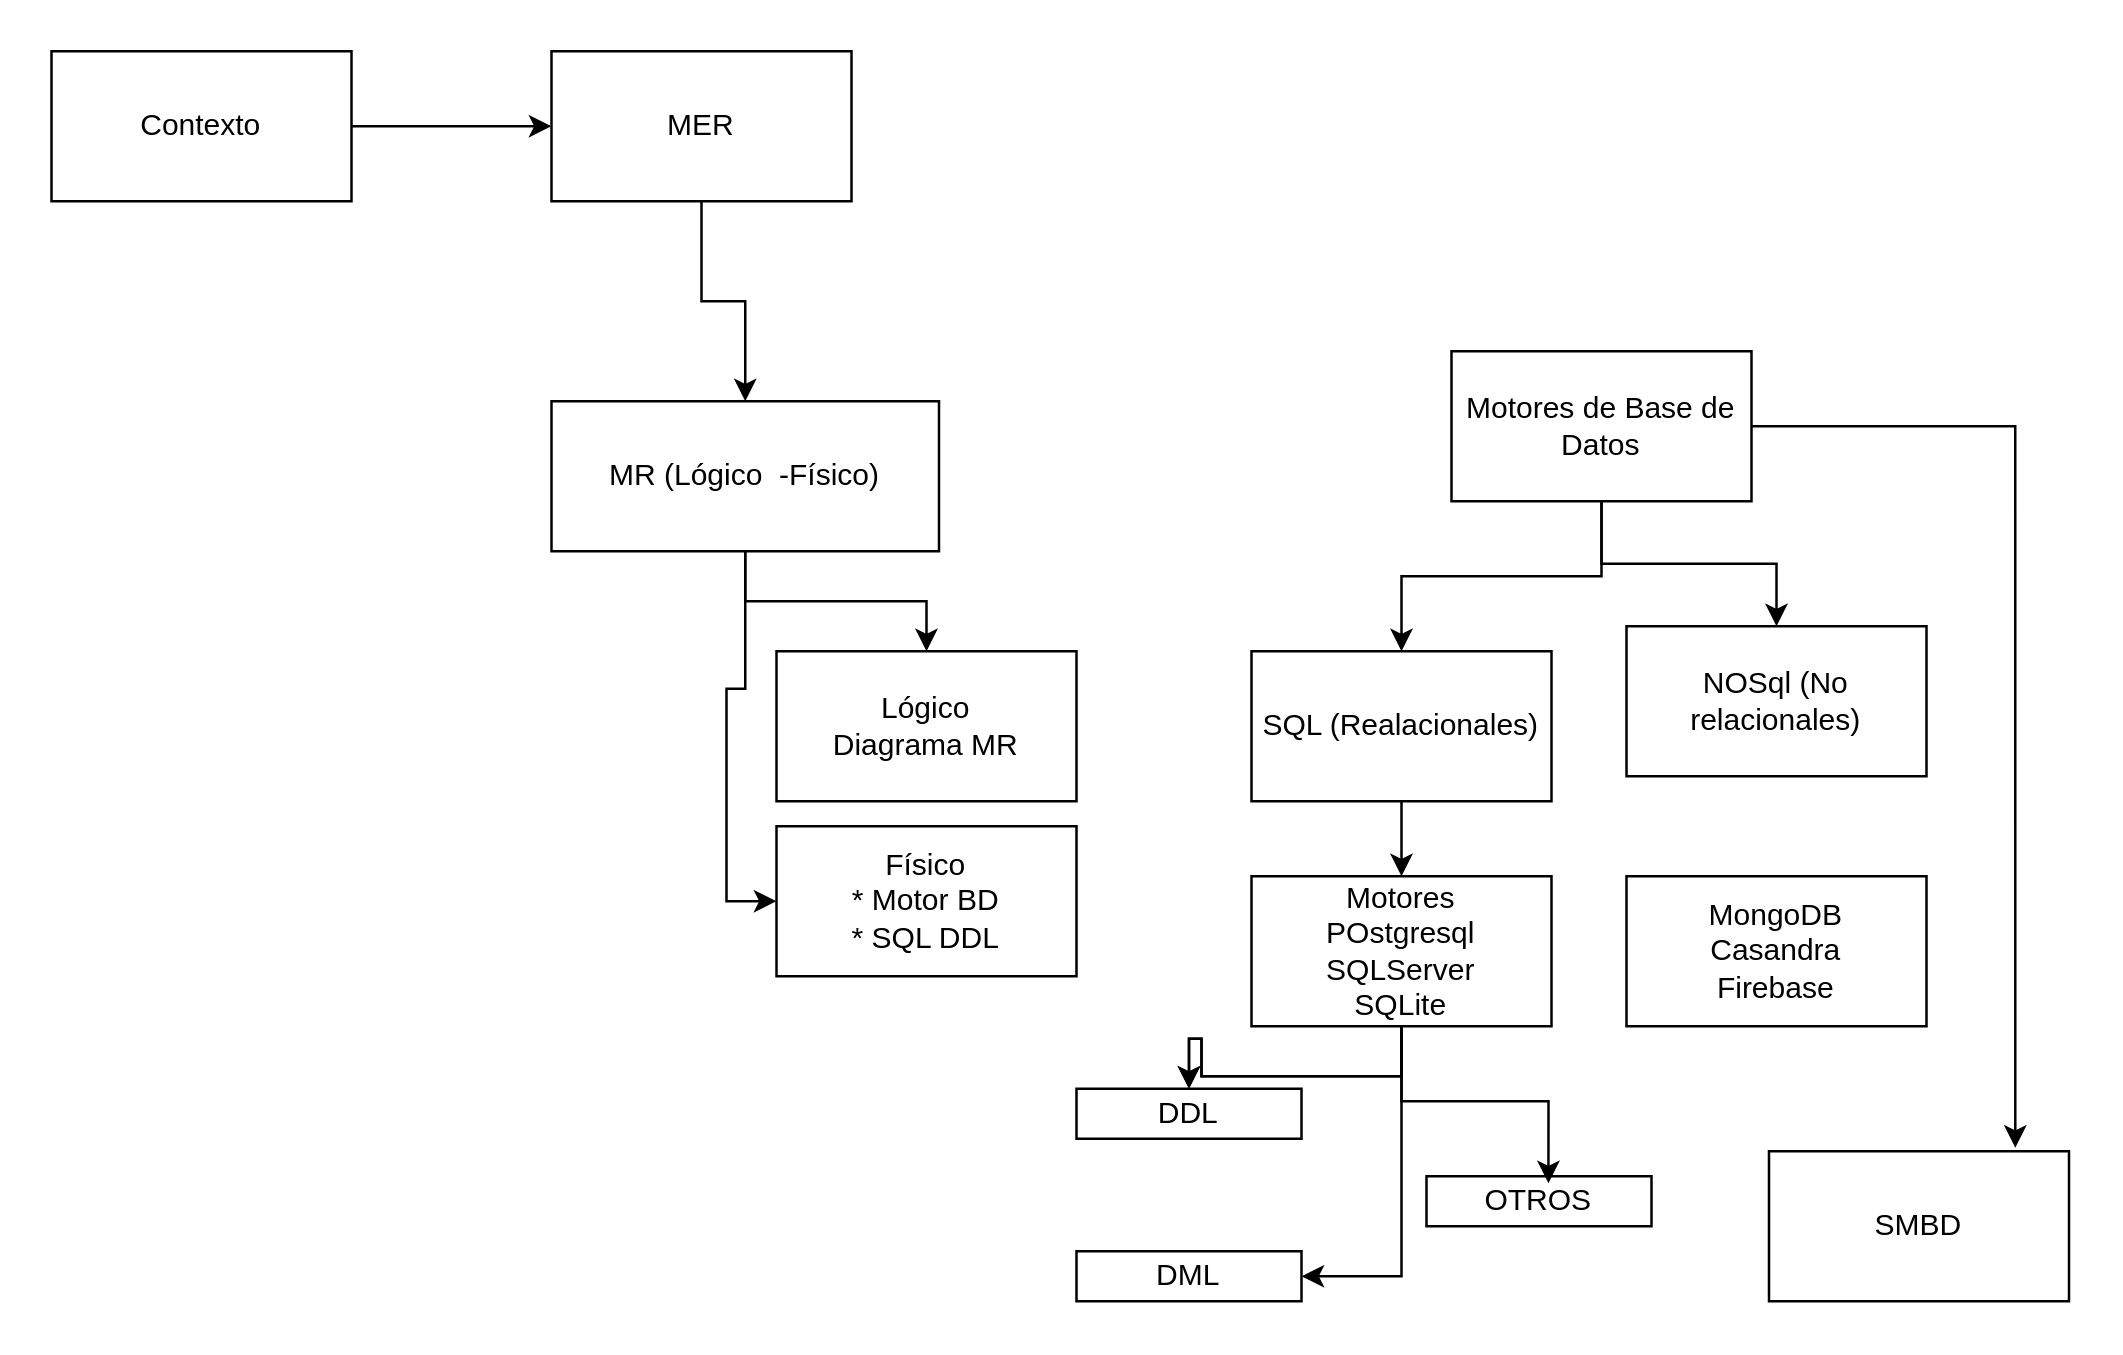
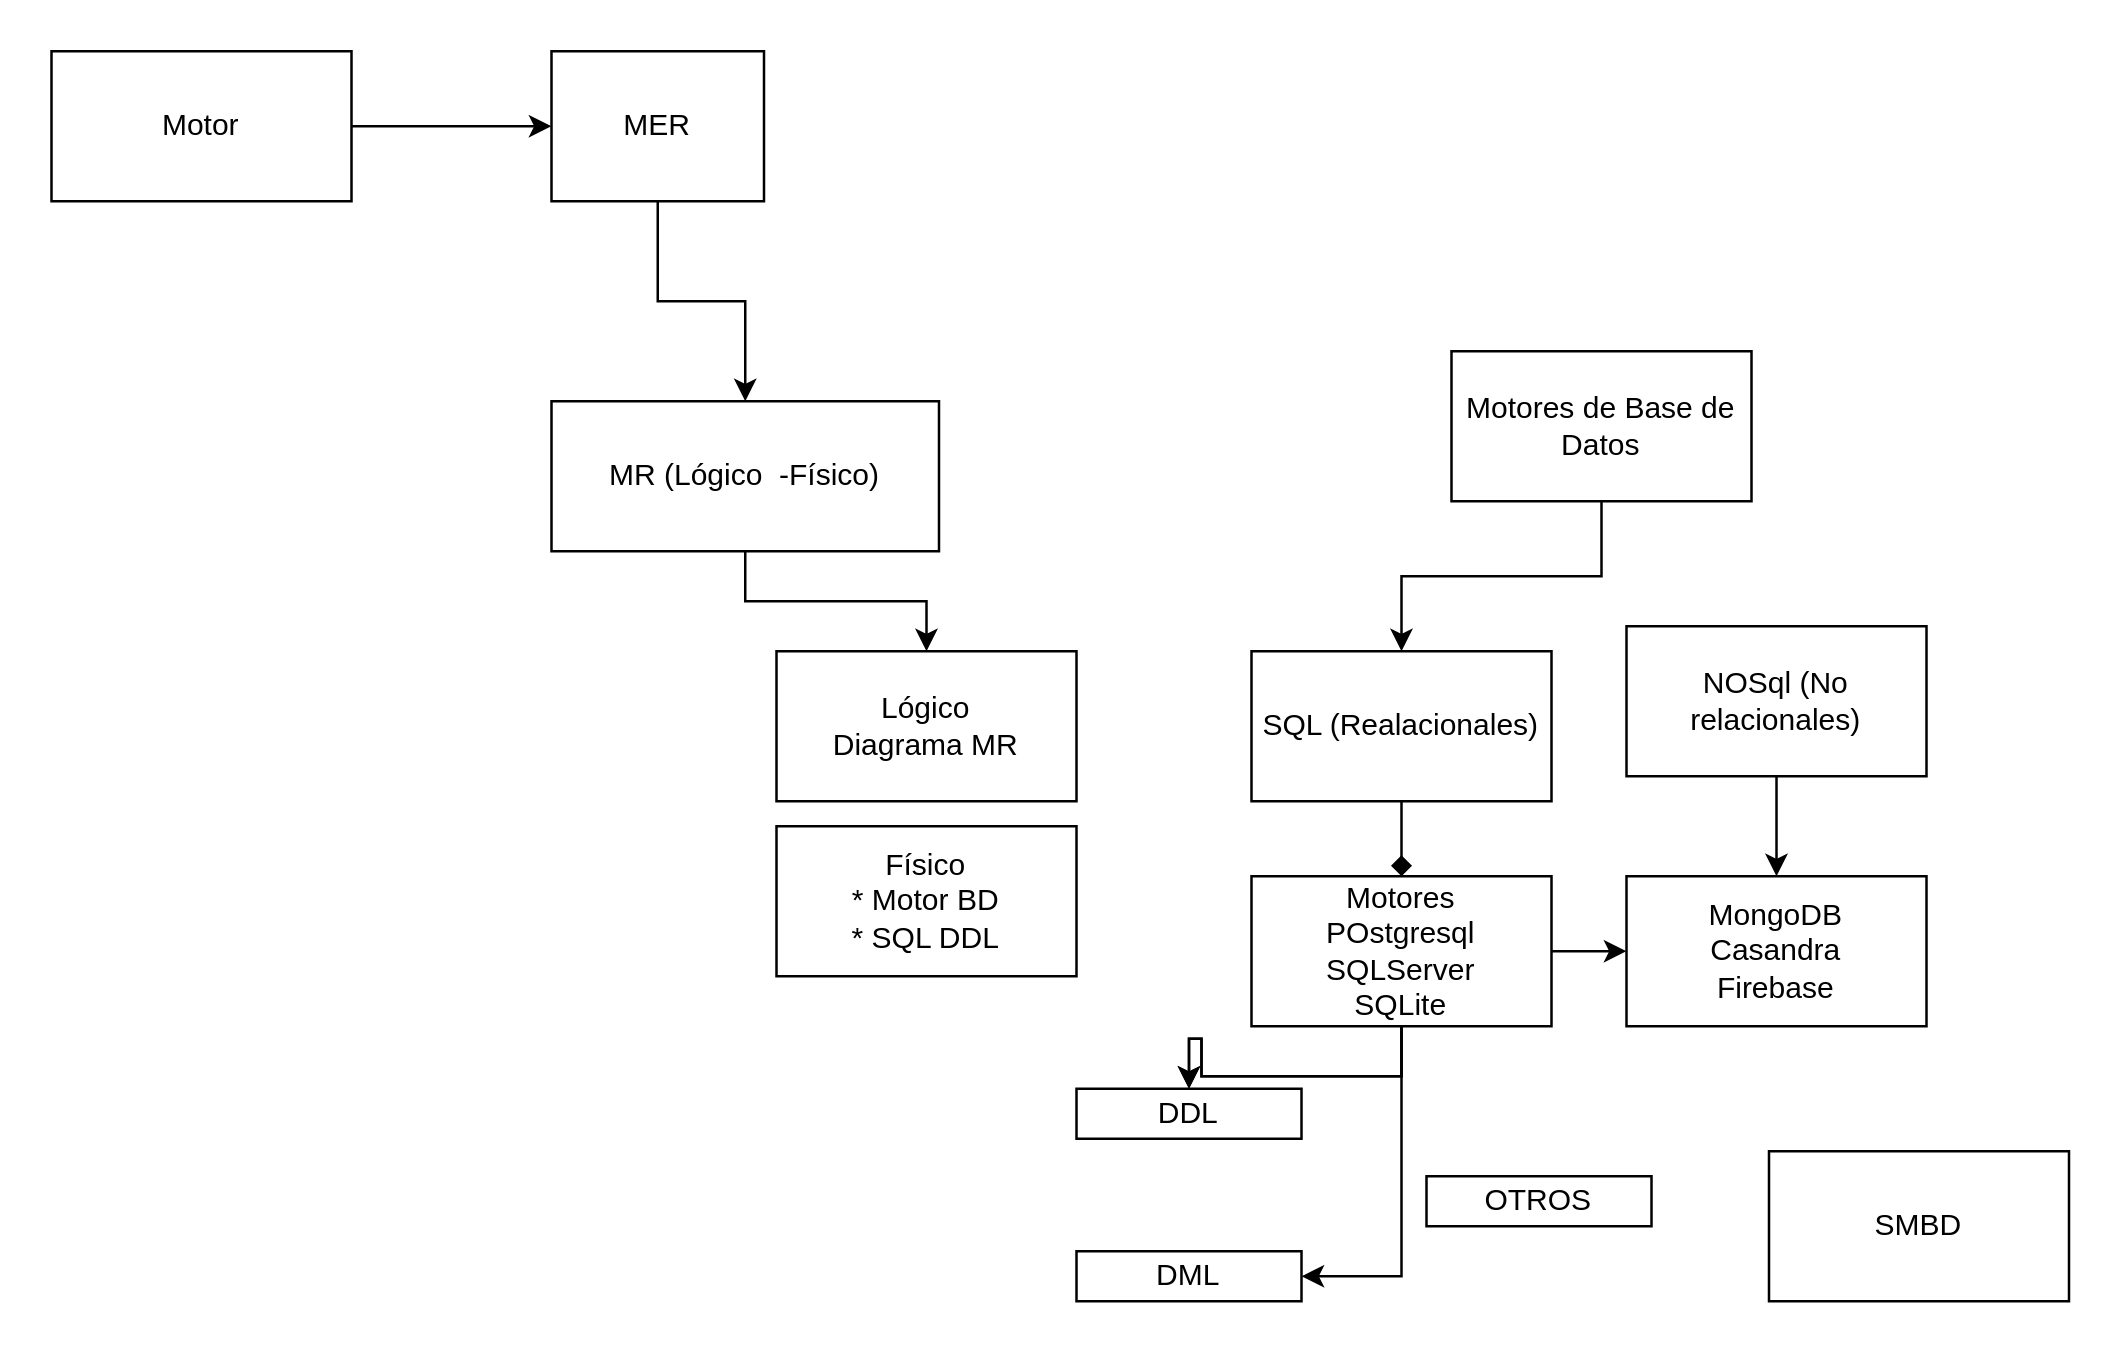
(201, 126) -> (201, 126)
(701, 126) -> (658, 126)
(1714, 564) -> none
(2015, 647) -> none
(726, 762) -> none
none -> (1776, 818)
(1401, 857) -> (1401, 856)
(1510, 1101) -> (1597, 951)
